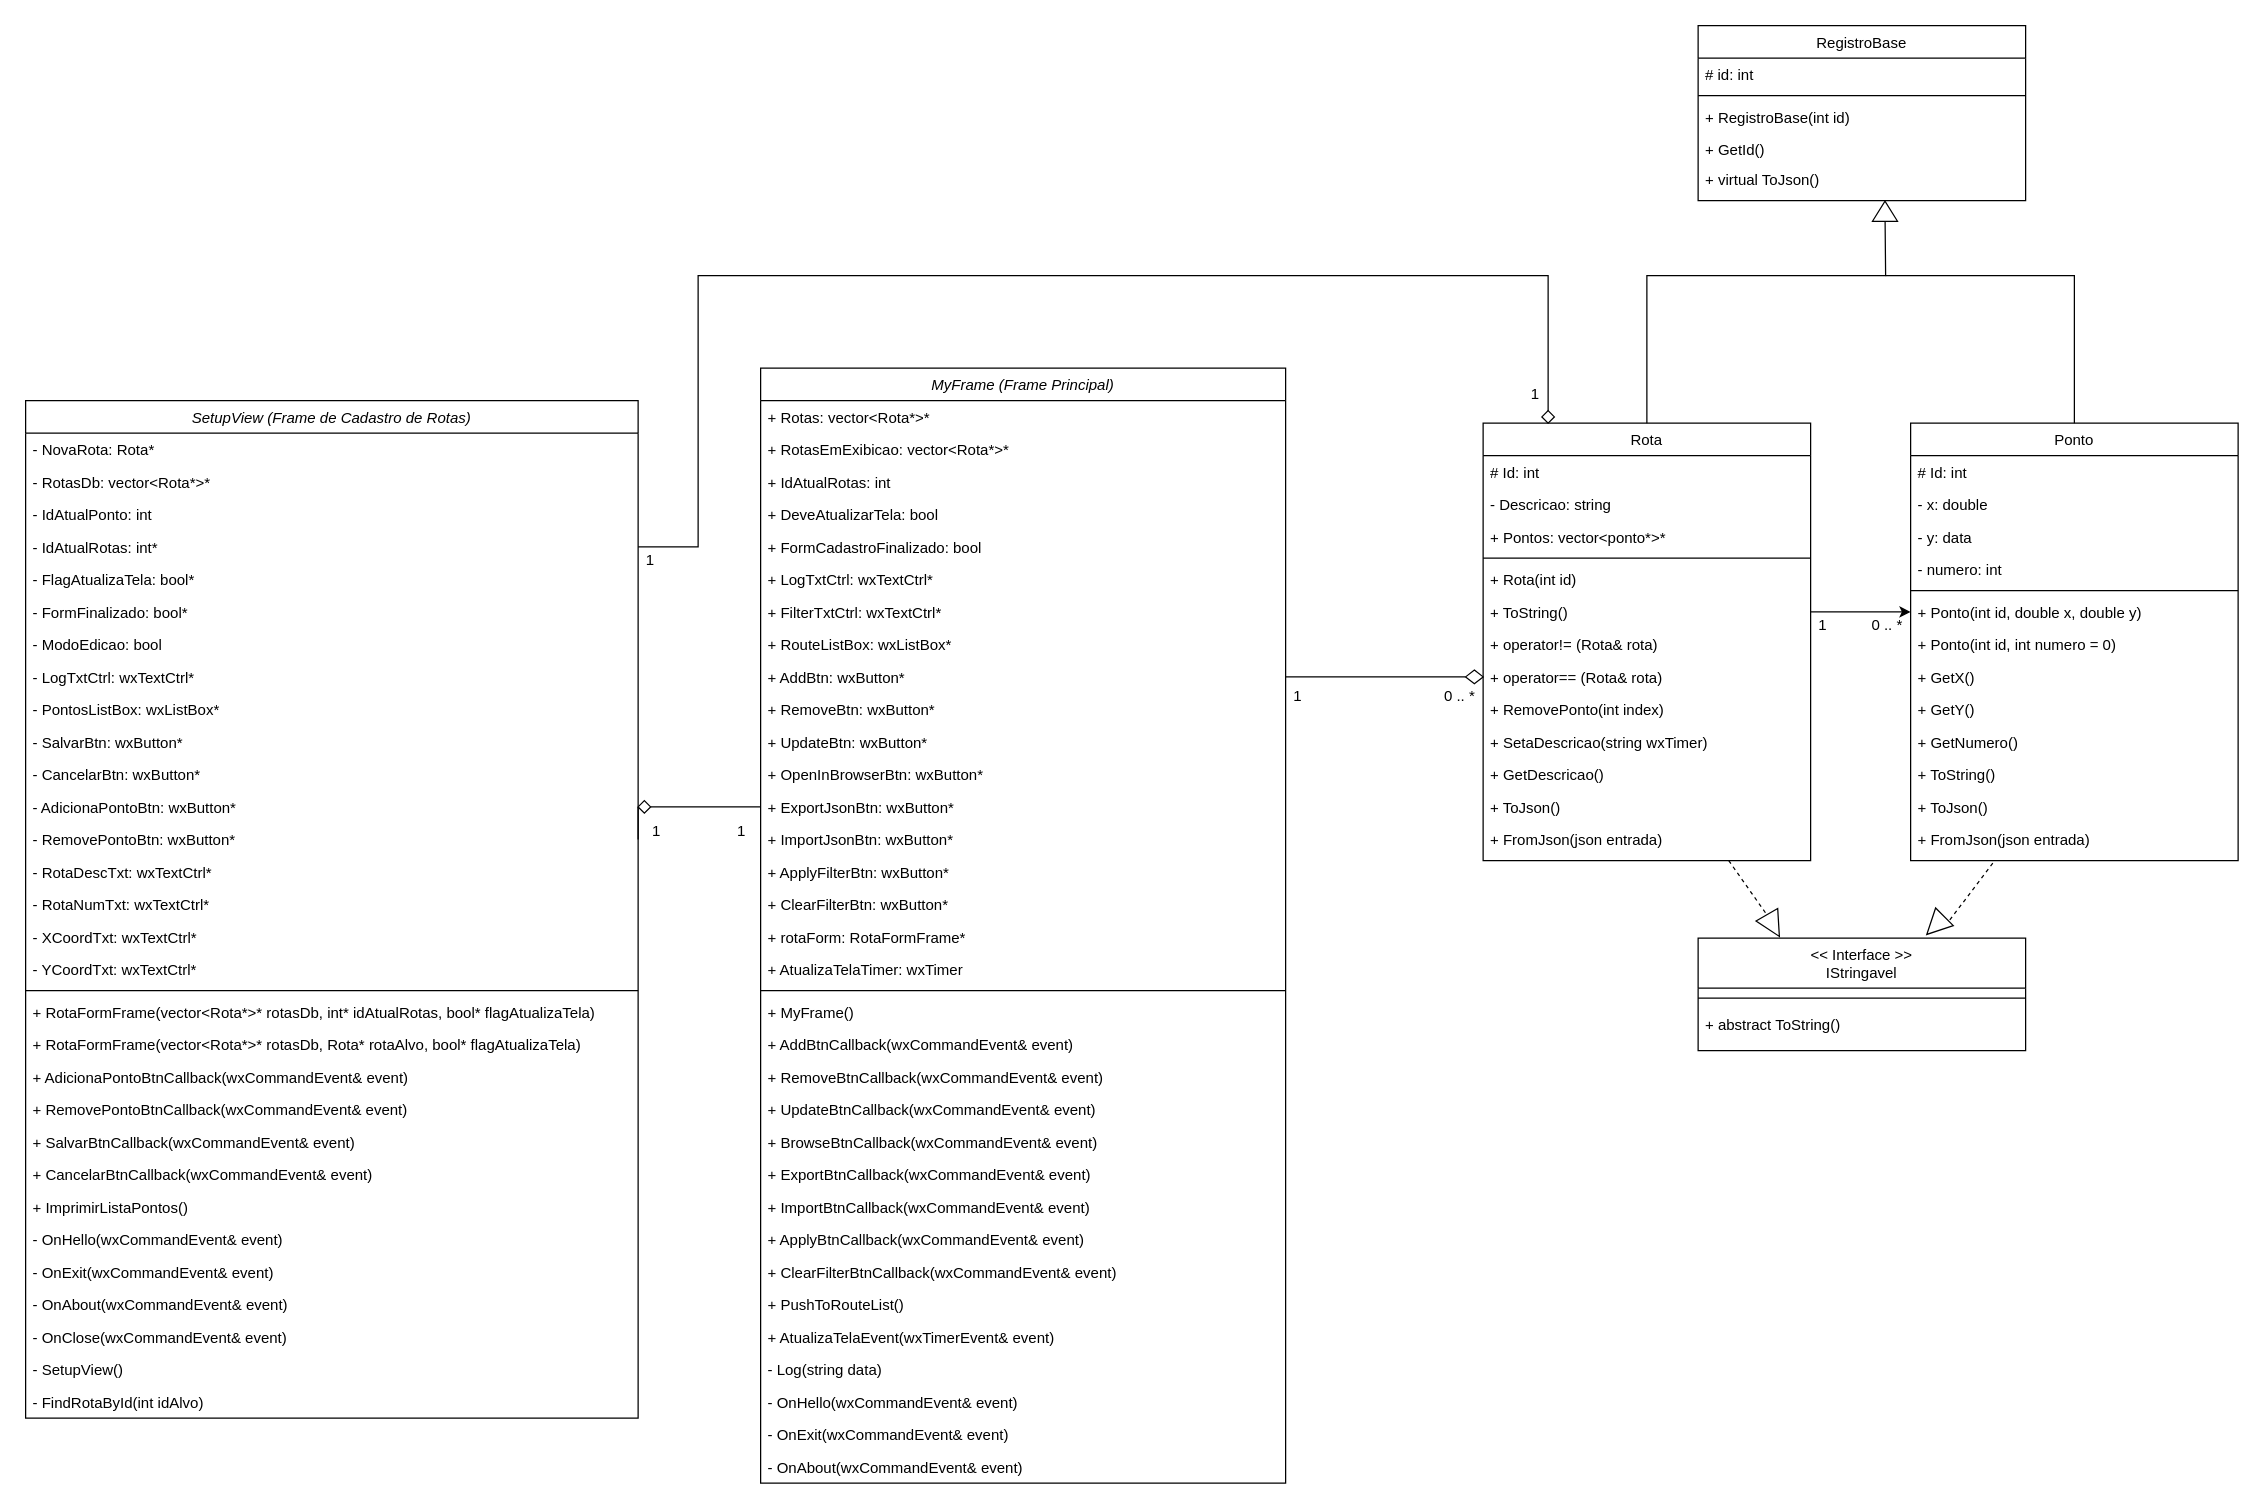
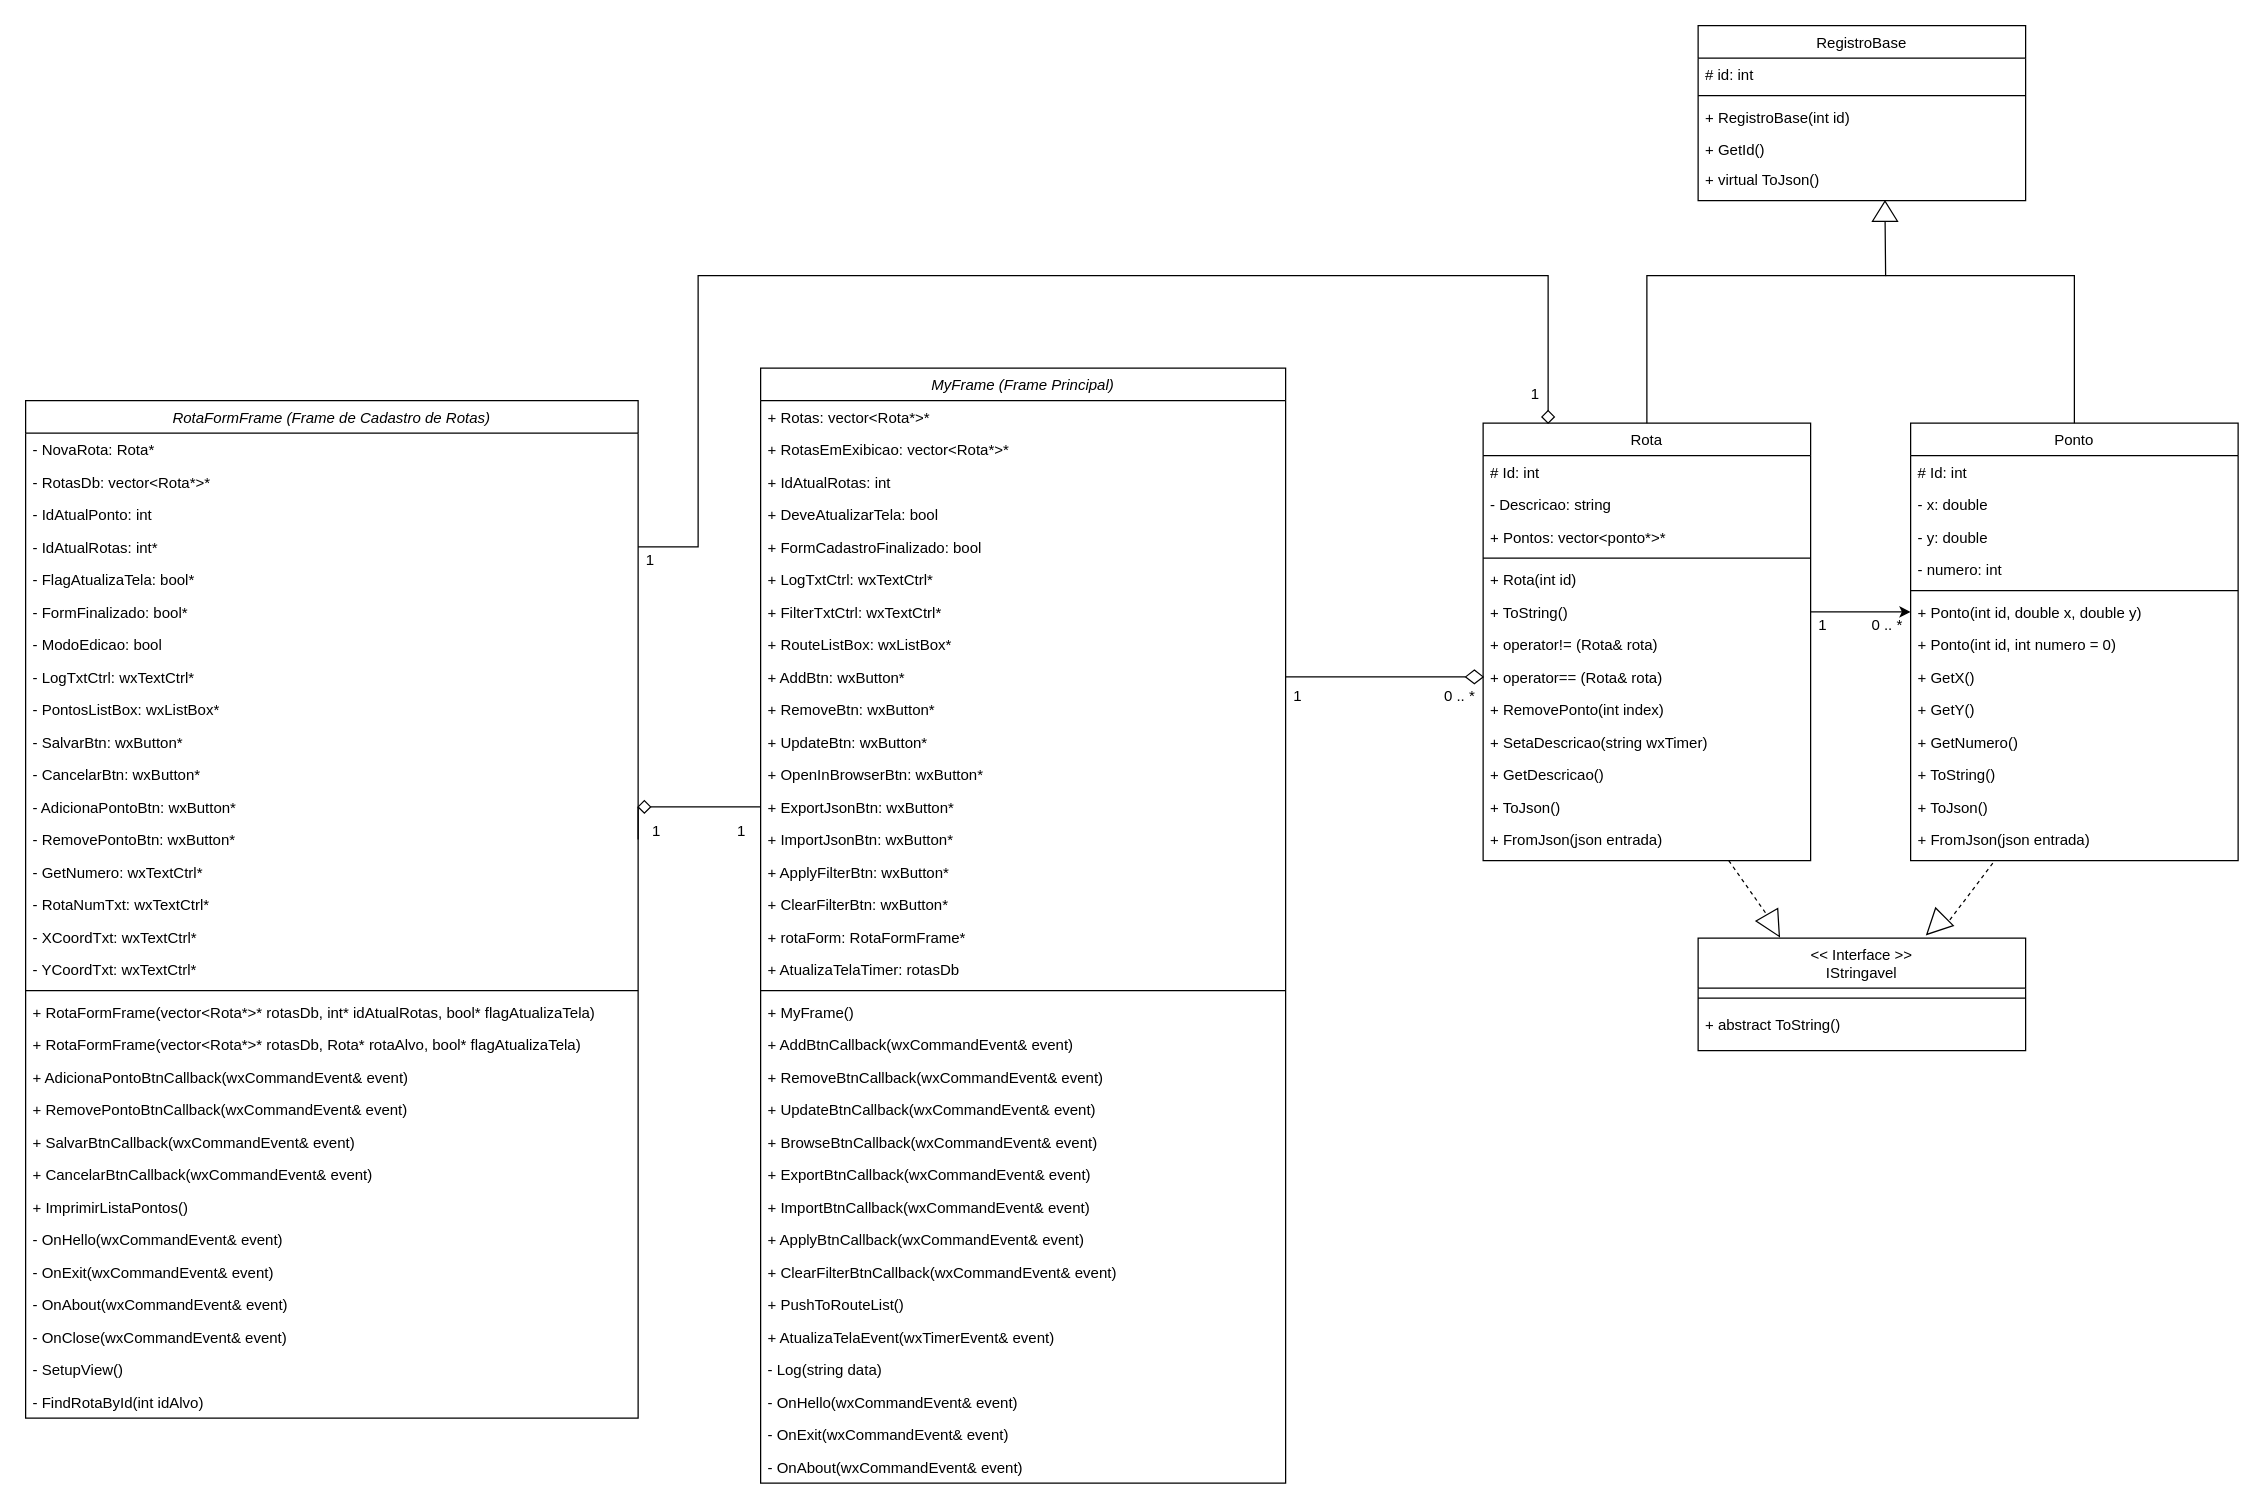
(331, 418) -> (331, 418)
(1949, 538) -> (1956, 538)
(134, 873) -> (126, 873)
(870, 970) -> (871, 970)
